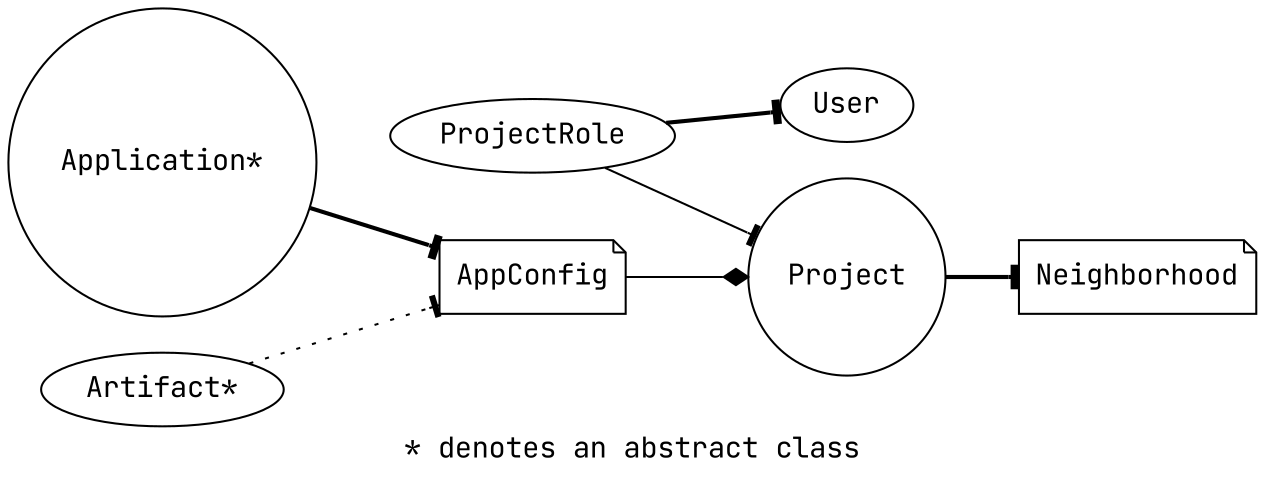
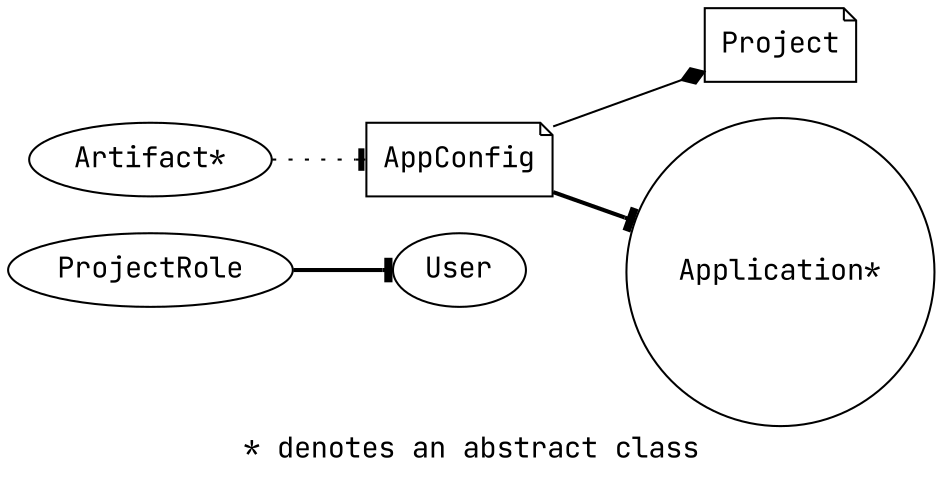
(676, 200) -> none
(370, 227) -> (589, 205)
(847, 277) -> (780, 45)
(1138, 277) -> none
